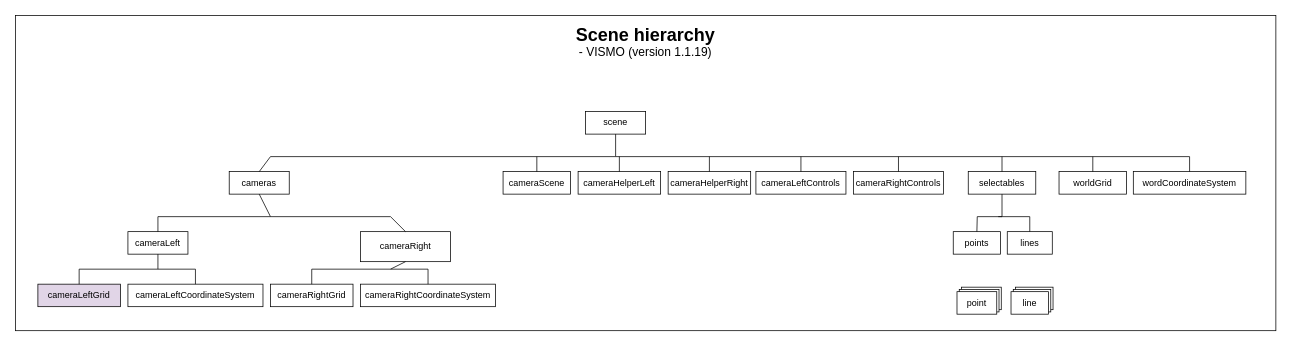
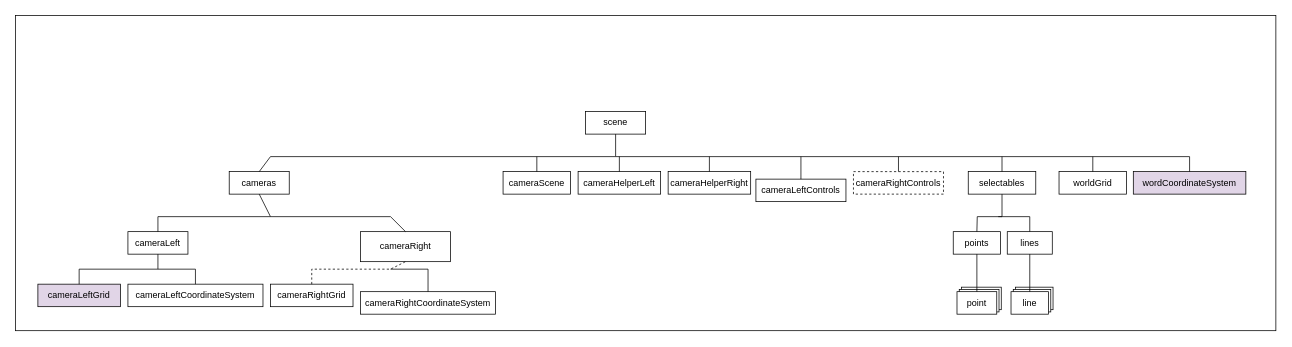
(645, 42) -> none
(801, 183) -> (801, 190)
(898, 183) -> (898, 183)
(1189, 183) -> (1189, 183)
(351, 269) -> (351, 269)
none -> (977, 273)
none -> (1029, 273)
(428, 295) -> (428, 303)
